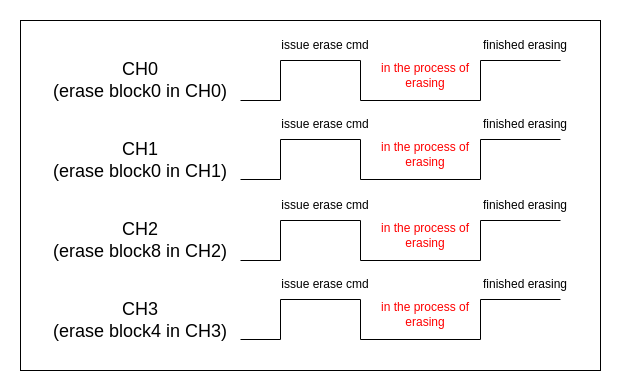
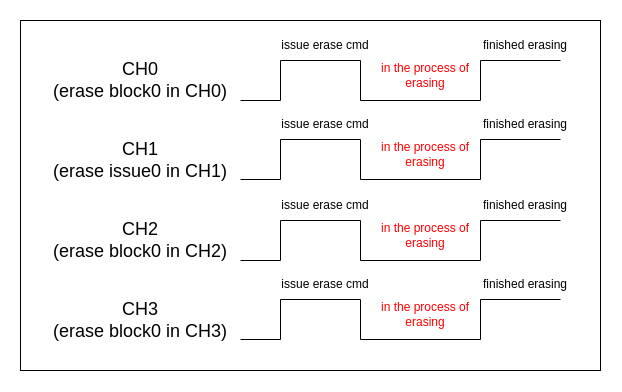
(141, 161) -> (141, 161)
(141, 241) -> (141, 241)
(141, 321) -> (141, 321)
